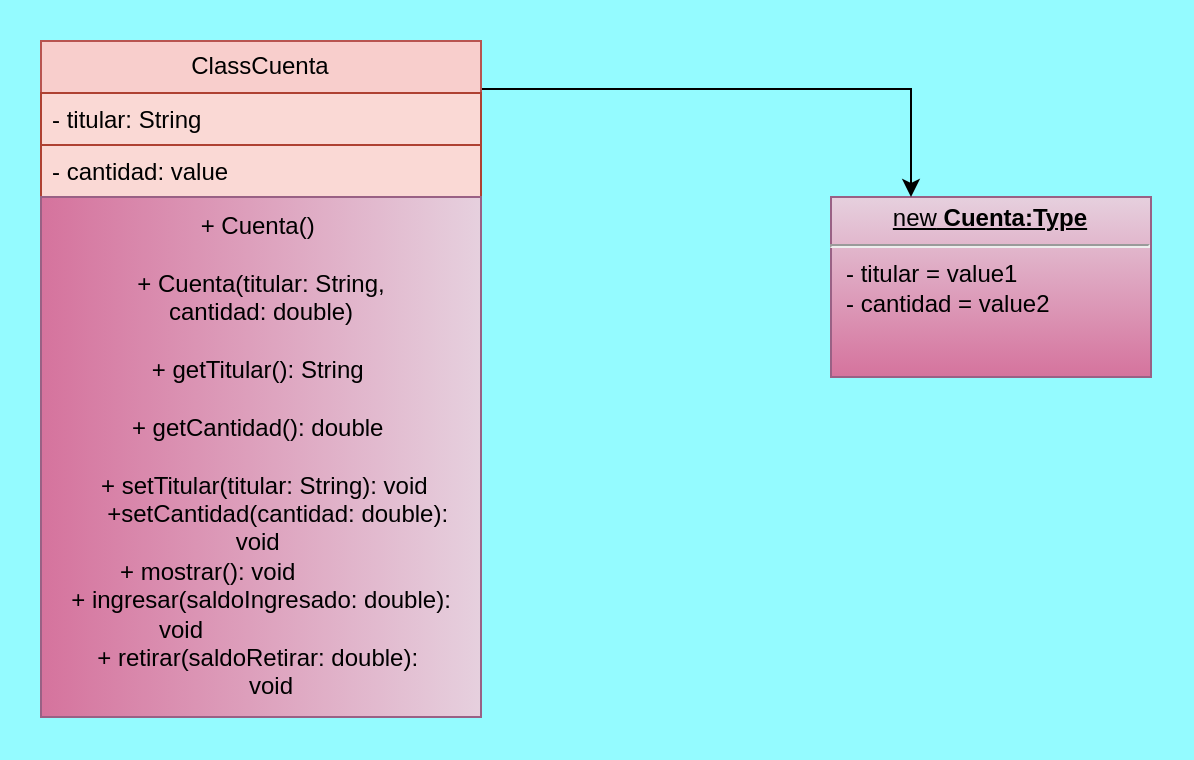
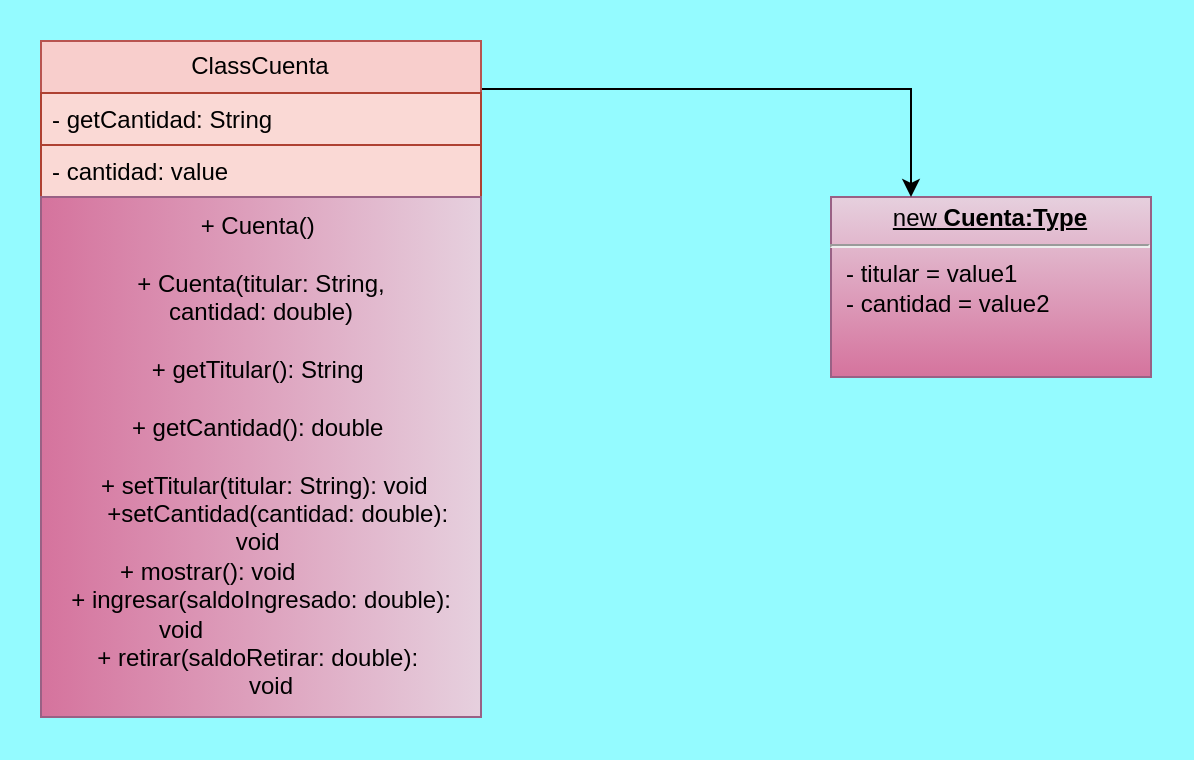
(149, 121) -> (179, 121)
